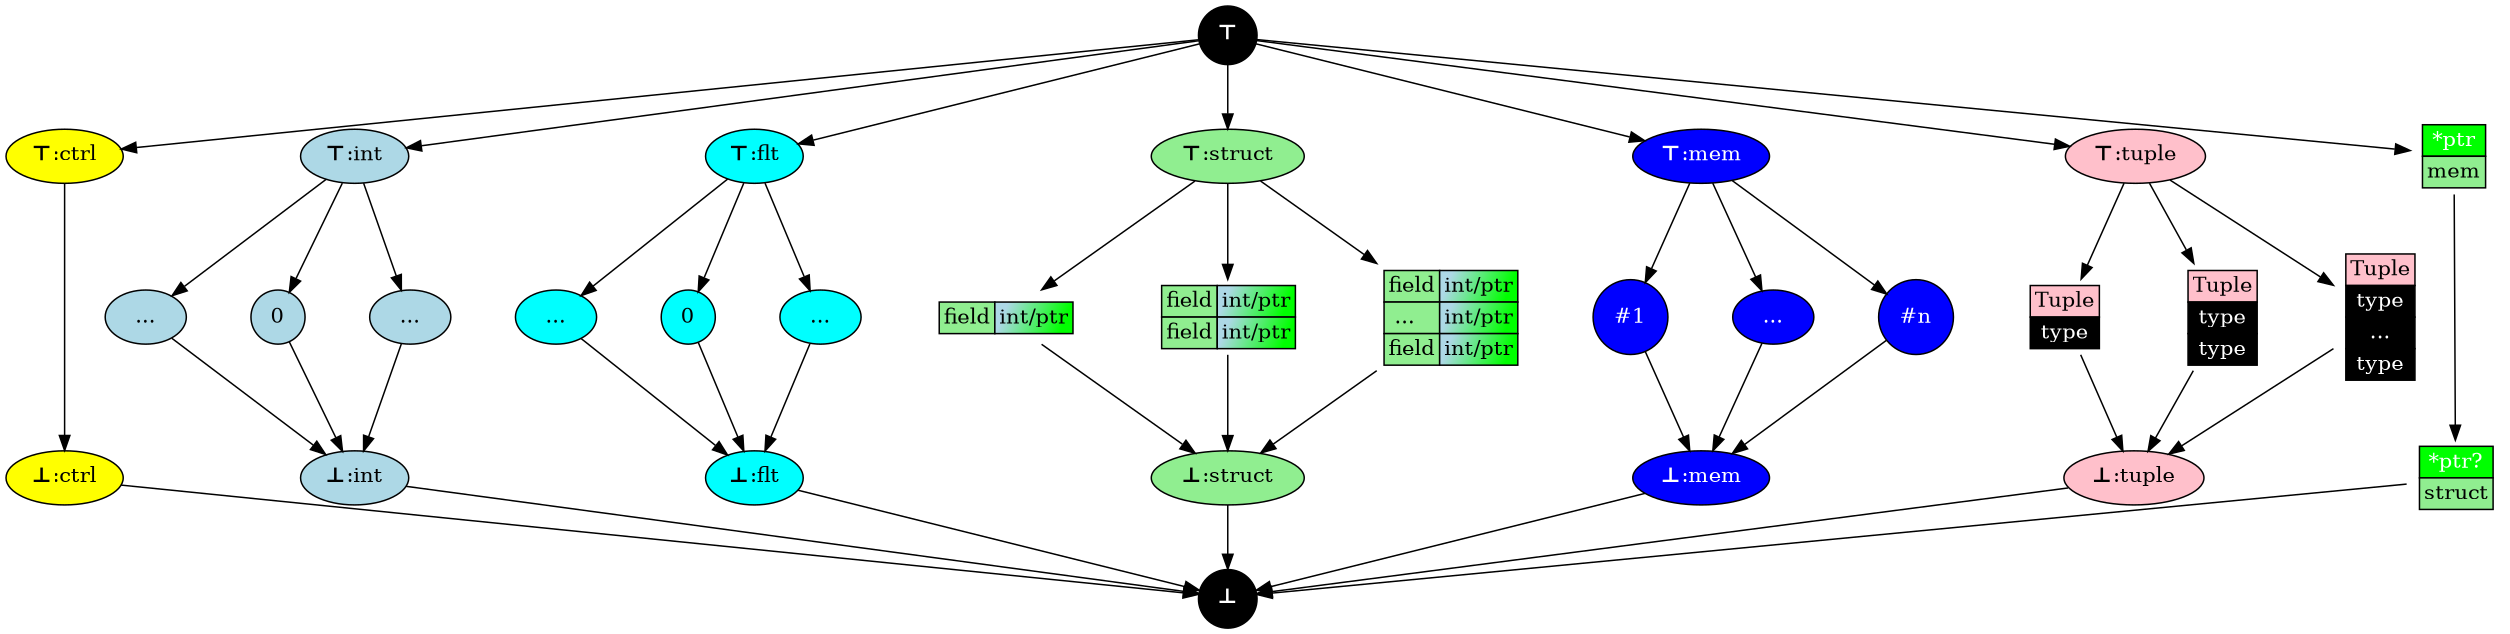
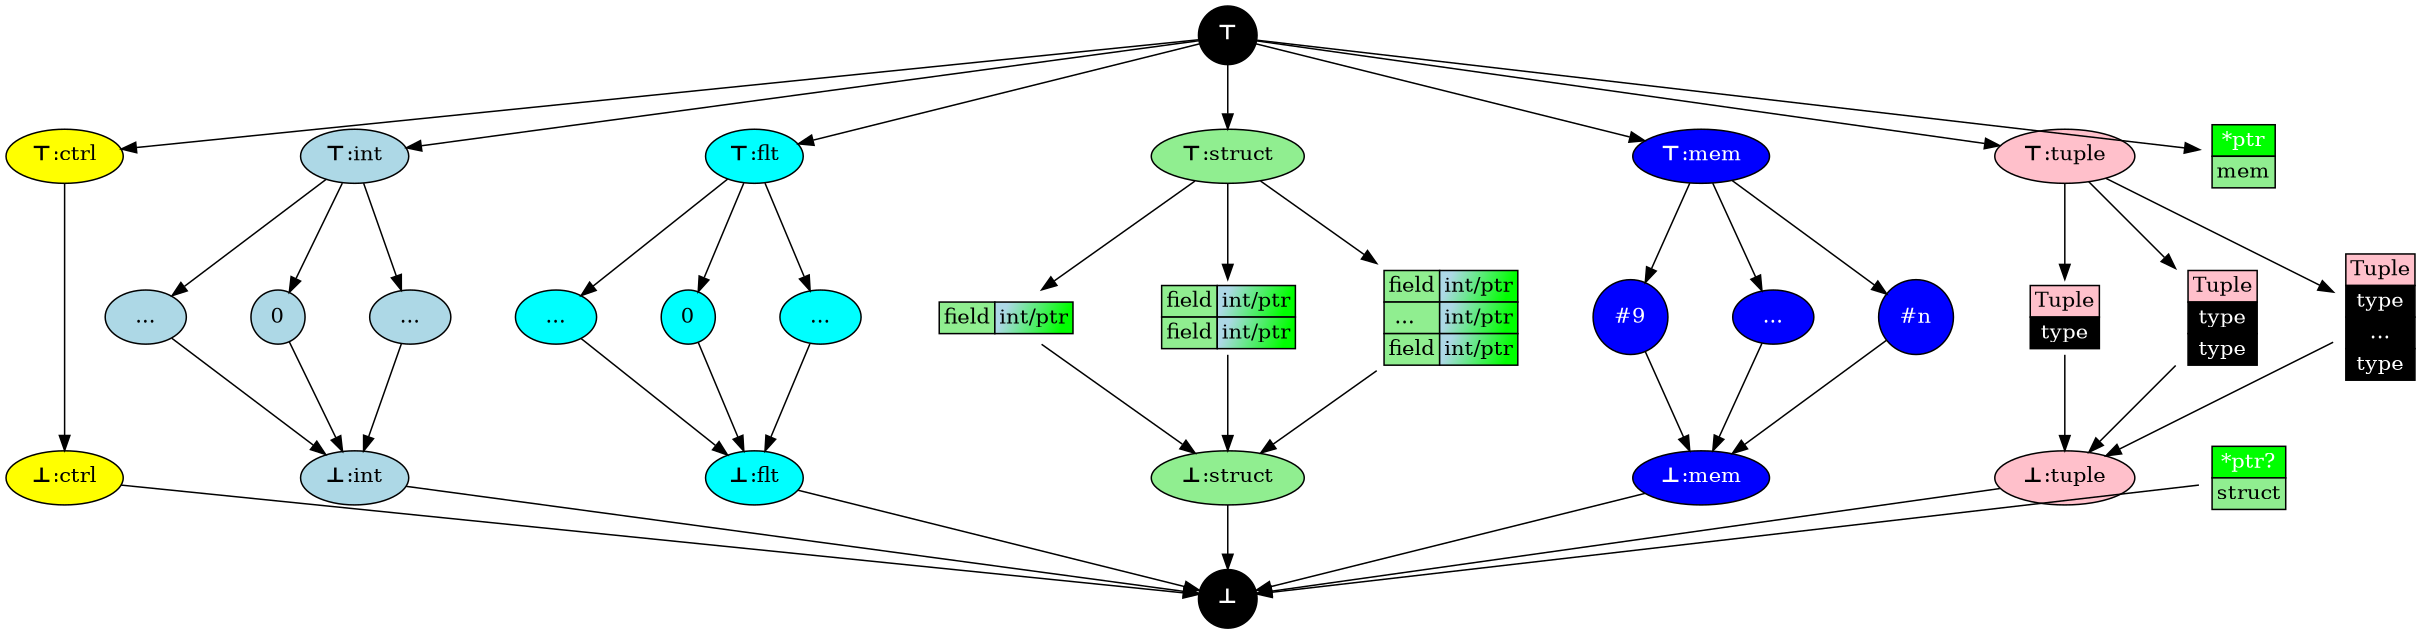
(2455, 310) -> none
(1631, 317) -> (1631, 317)
